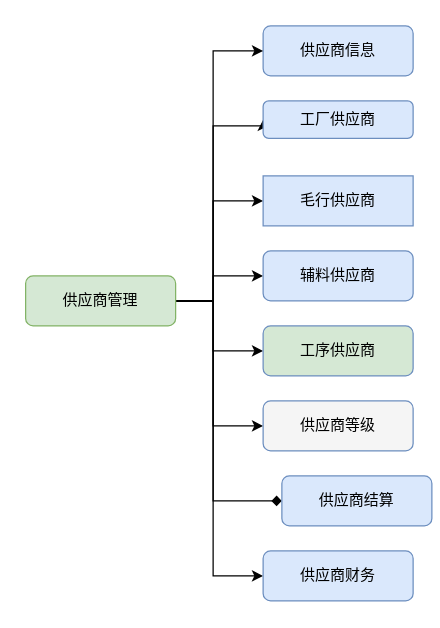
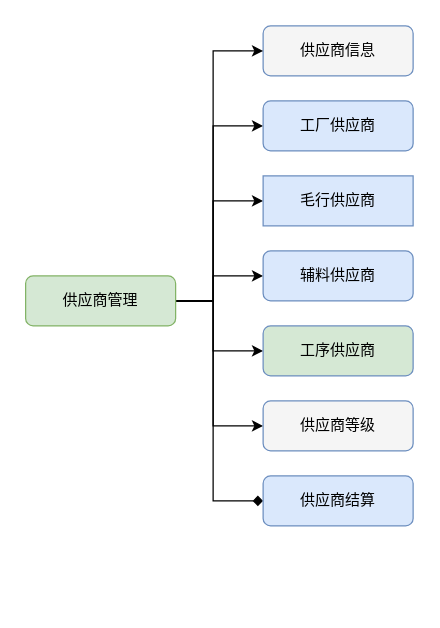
(338, 51) -> (338, 51)
(338, 119) -> (338, 126)
(357, 501) -> (338, 501)
(213, 560) -> none
(338, 576) -> none
